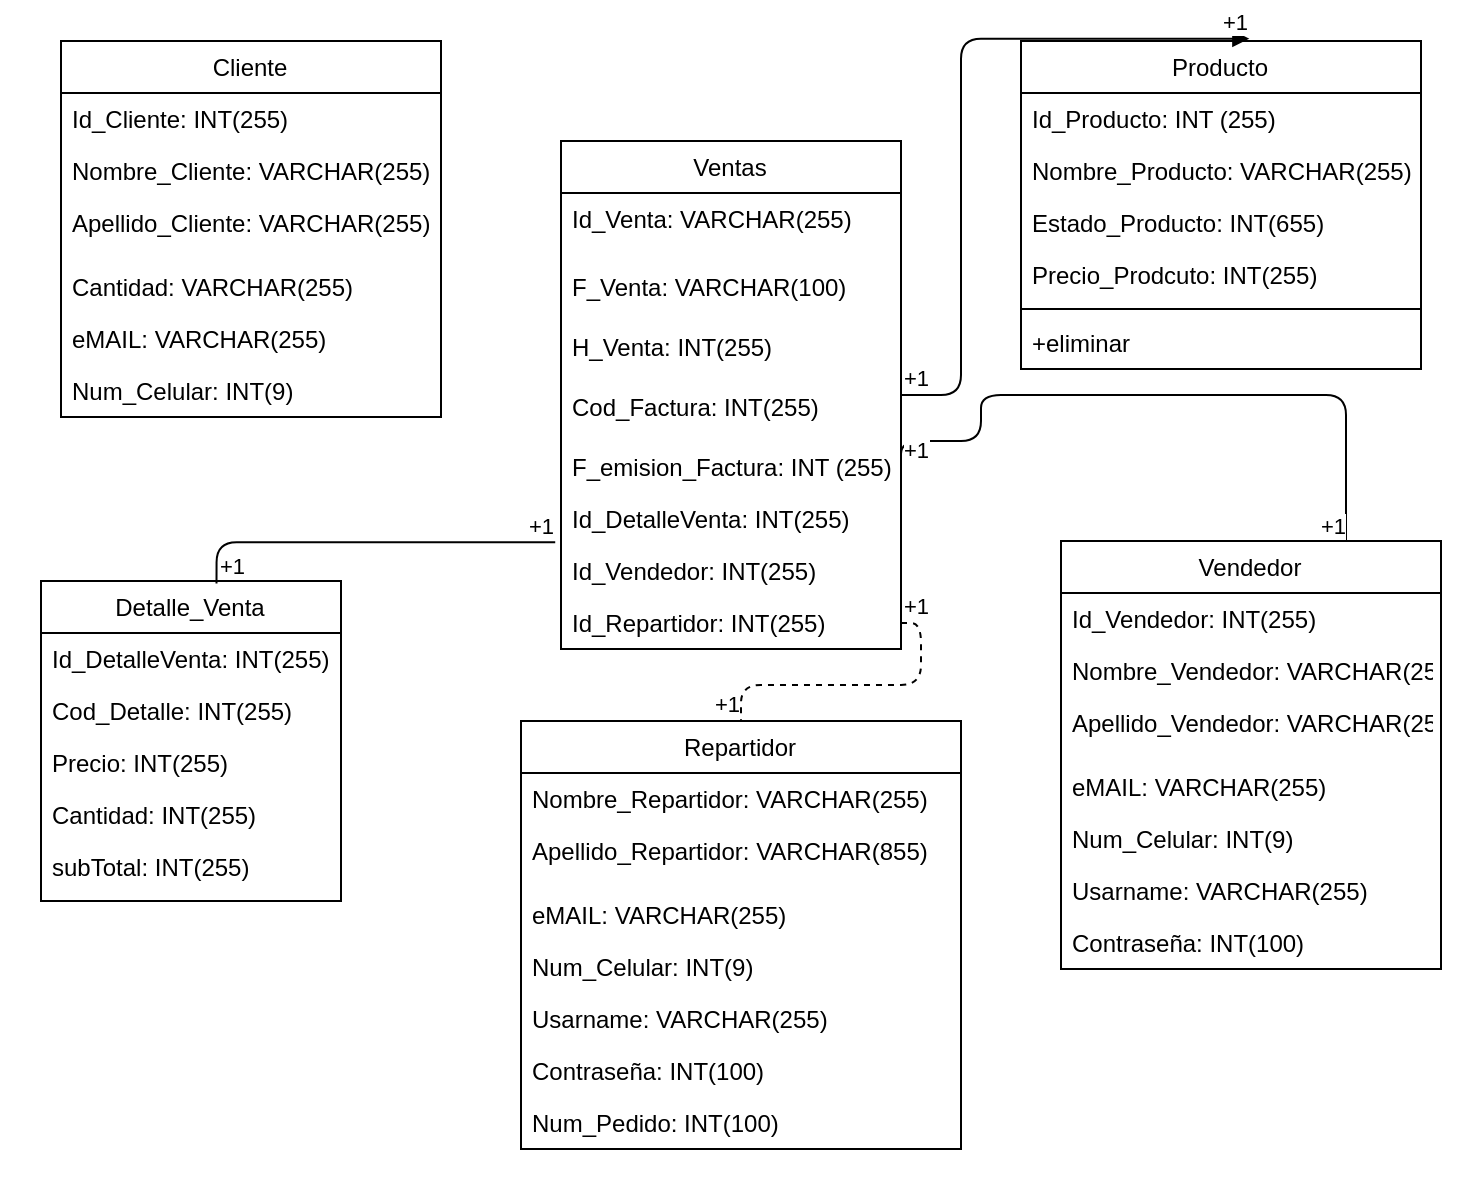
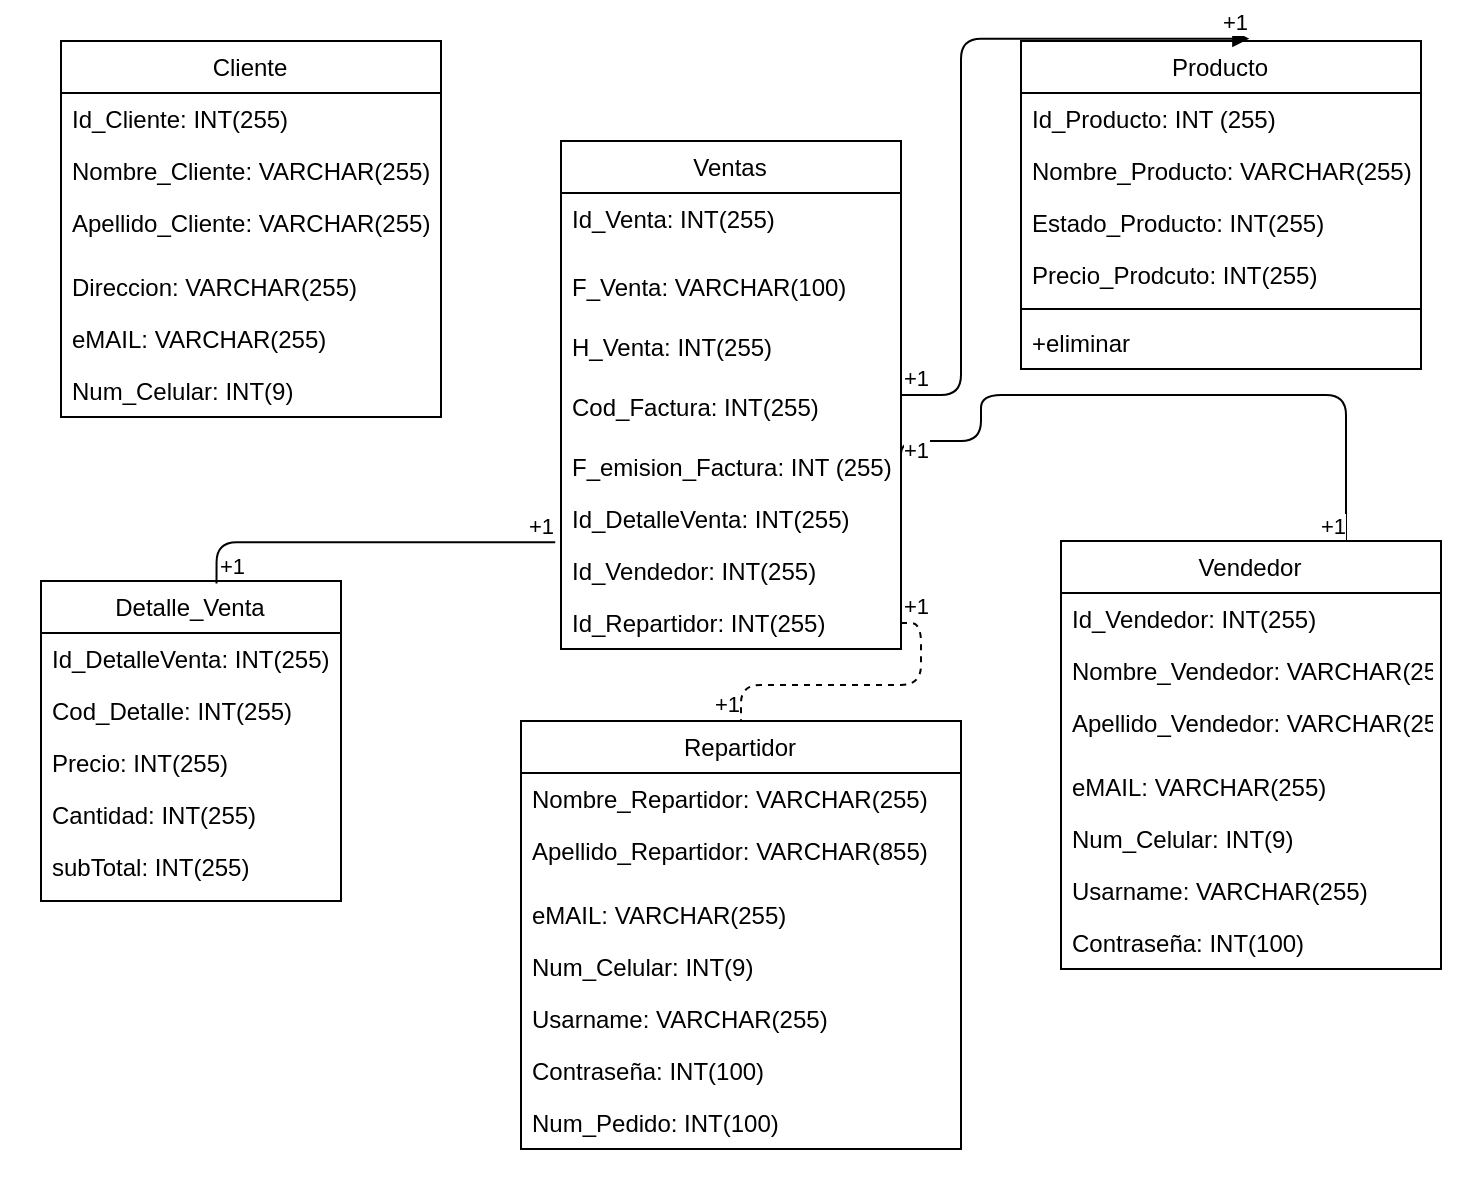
(714, 220) -> (687, 220)
(1194, 224) -> (1194, 224)
(210, 288) -> (214, 288)
